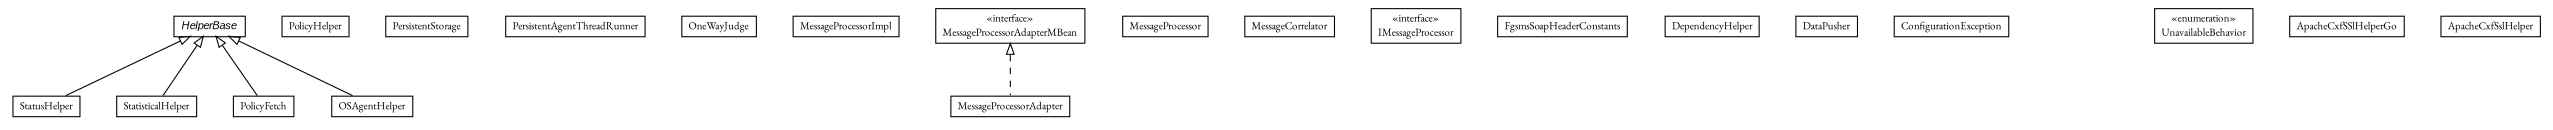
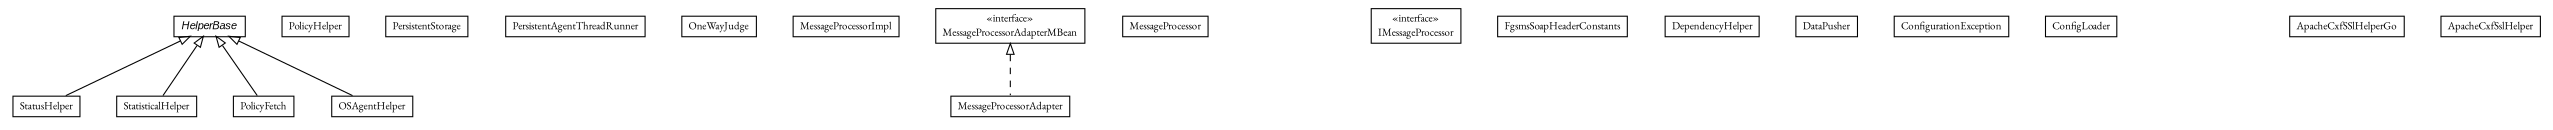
(1289, 26) -> none
none -> (2081, 26)
(2203, 26) -> none
